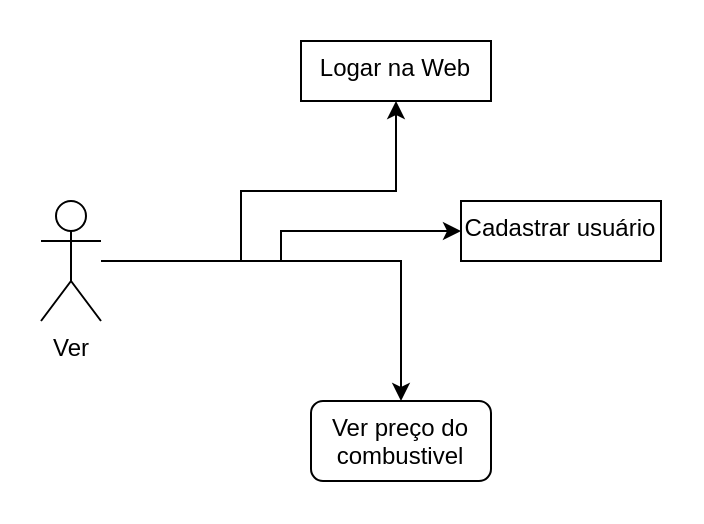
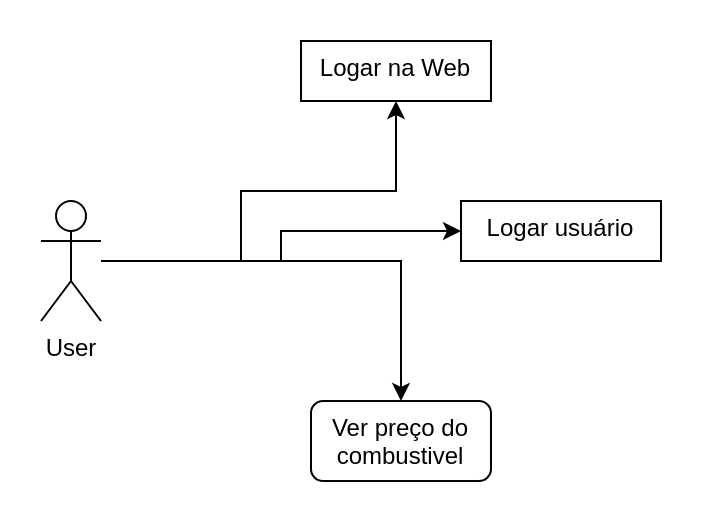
(561, 244) -> (561, 229)
(72, 349) -> (72, 349)
